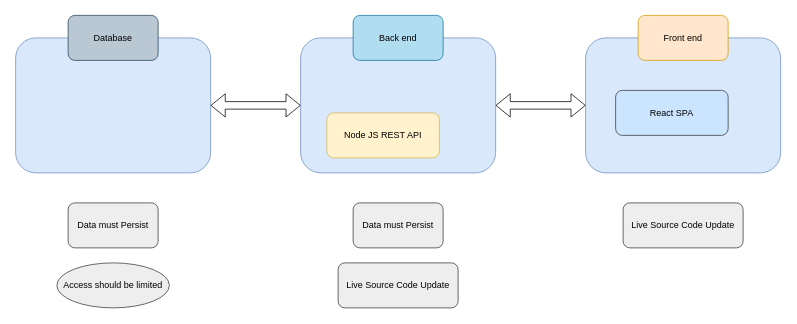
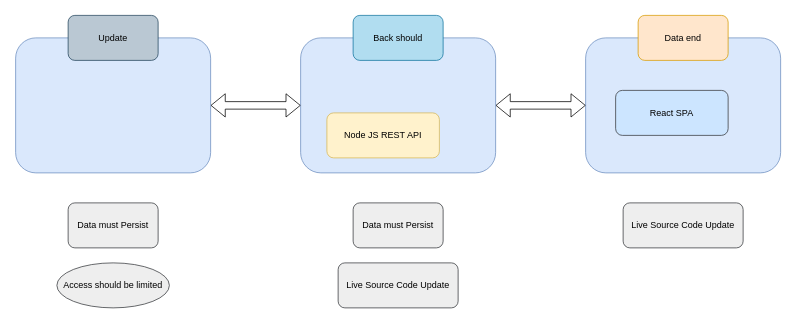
(113, 38) -> (113, 38)
(398, 38) -> (398, 38)
(683, 38) -> (683, 38)
